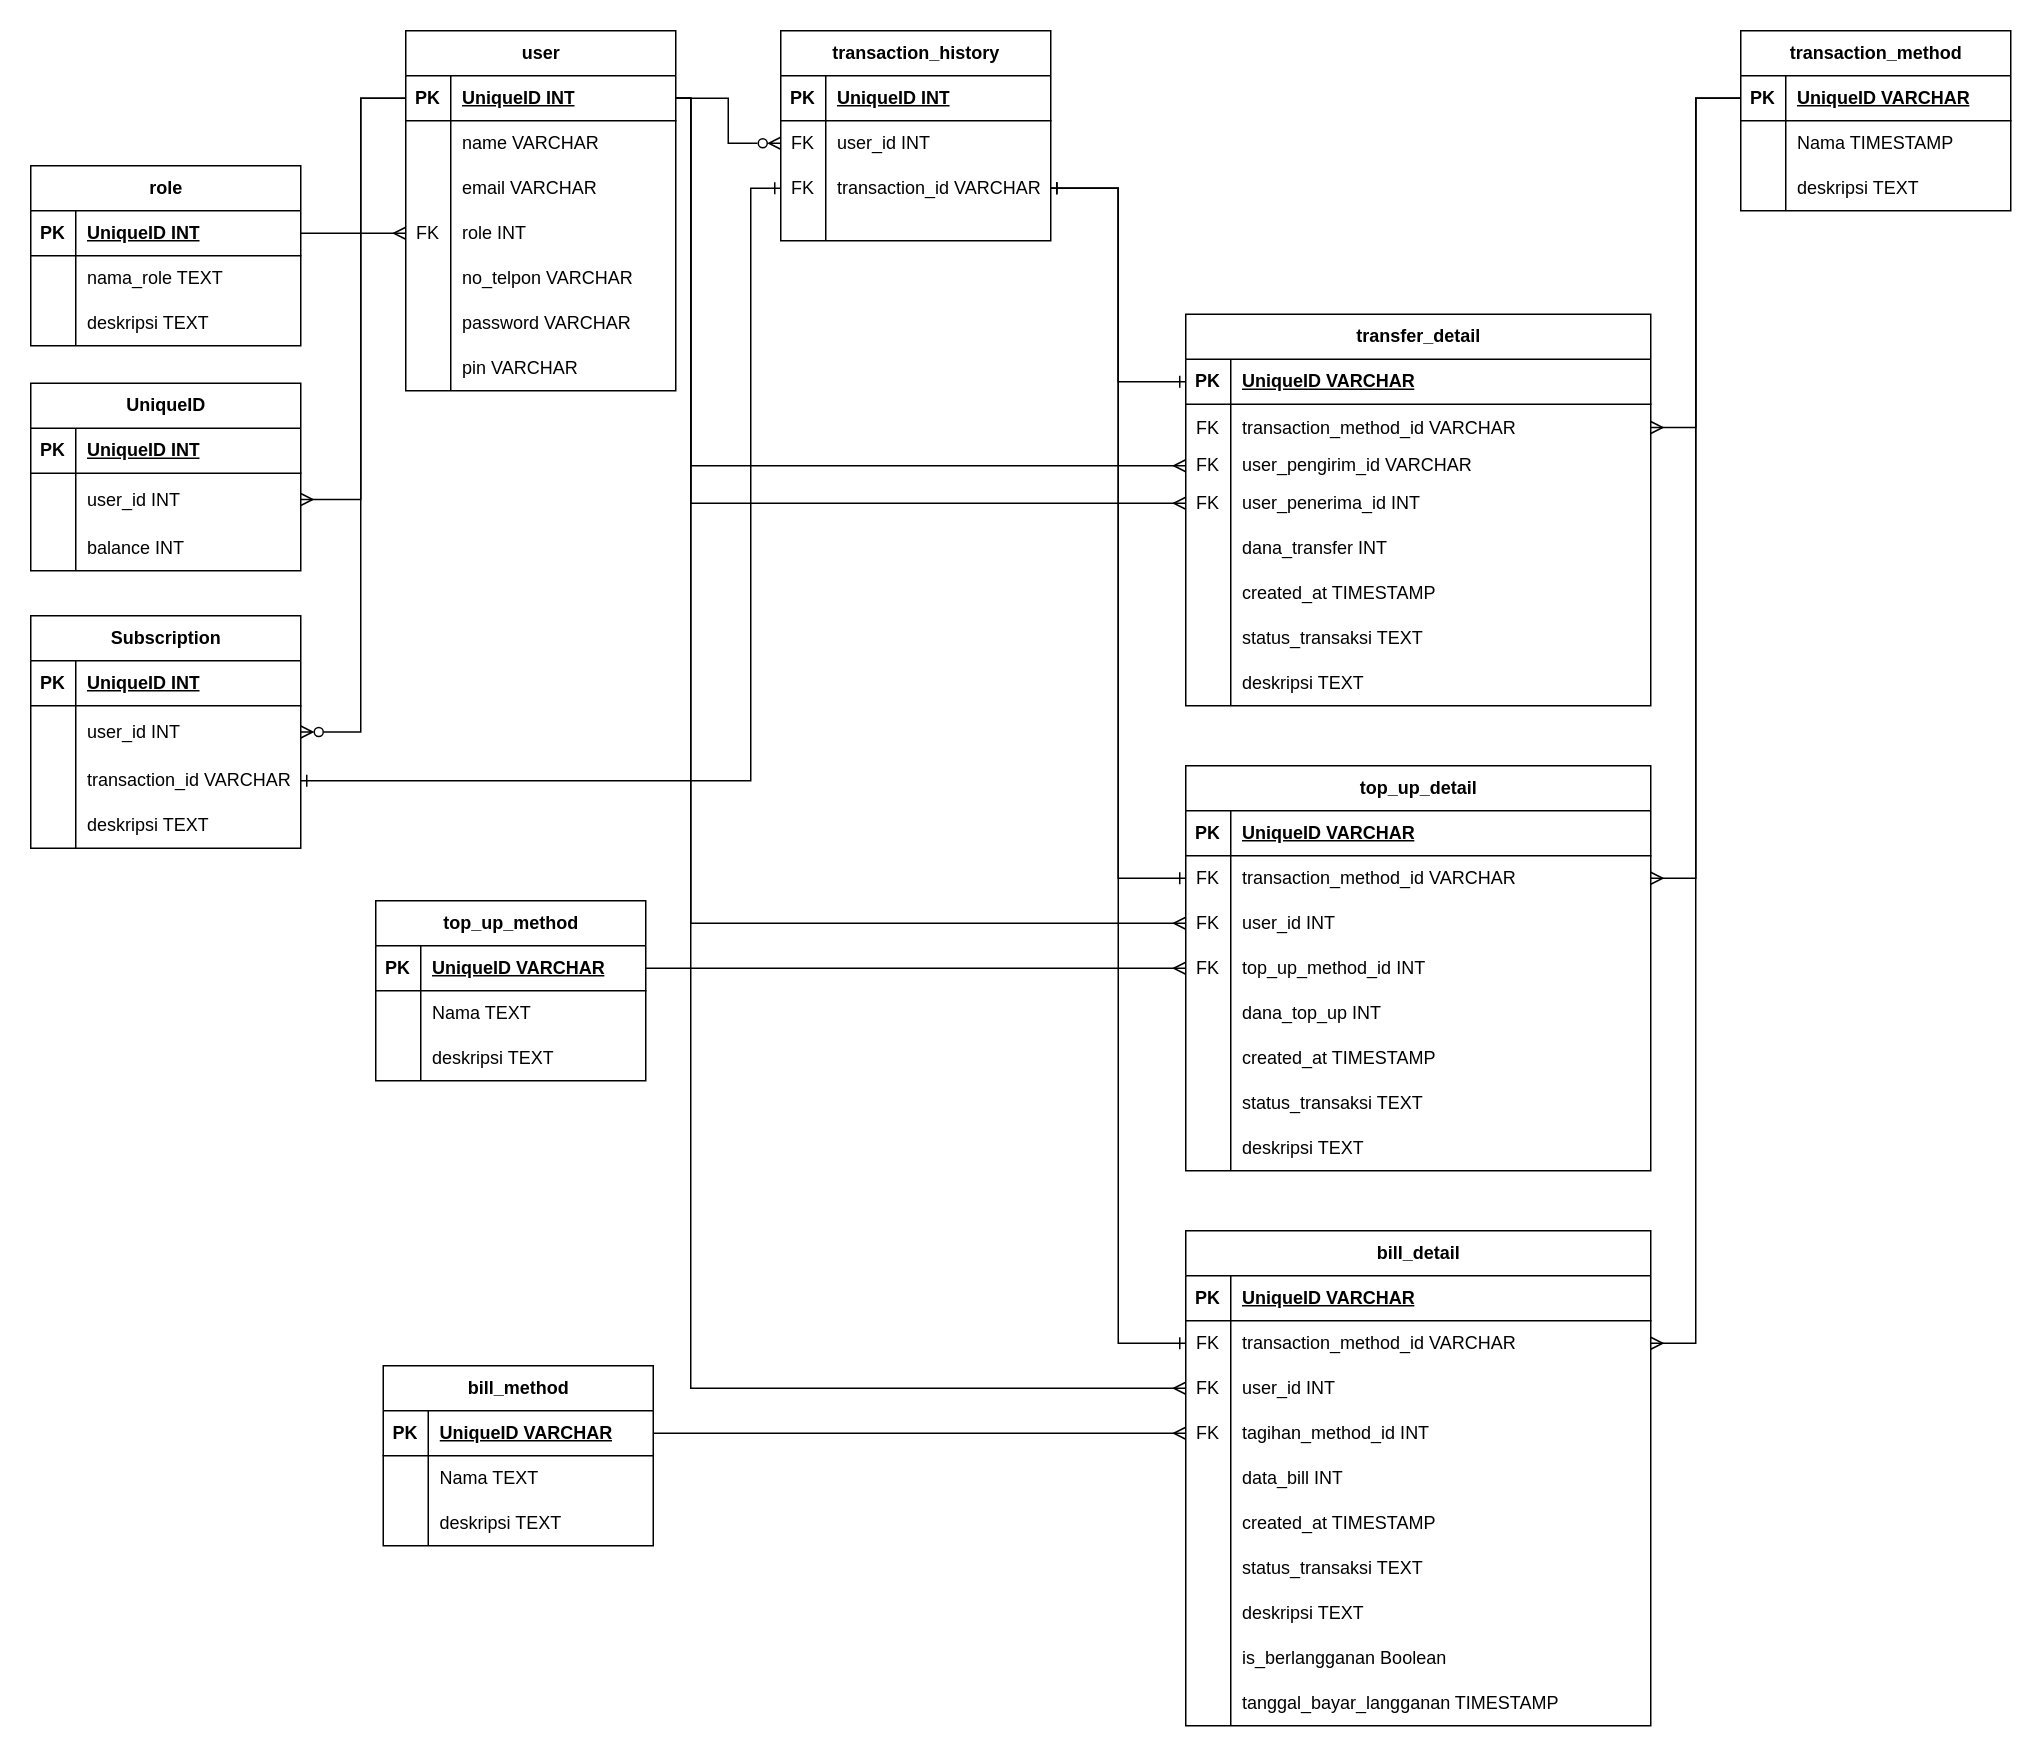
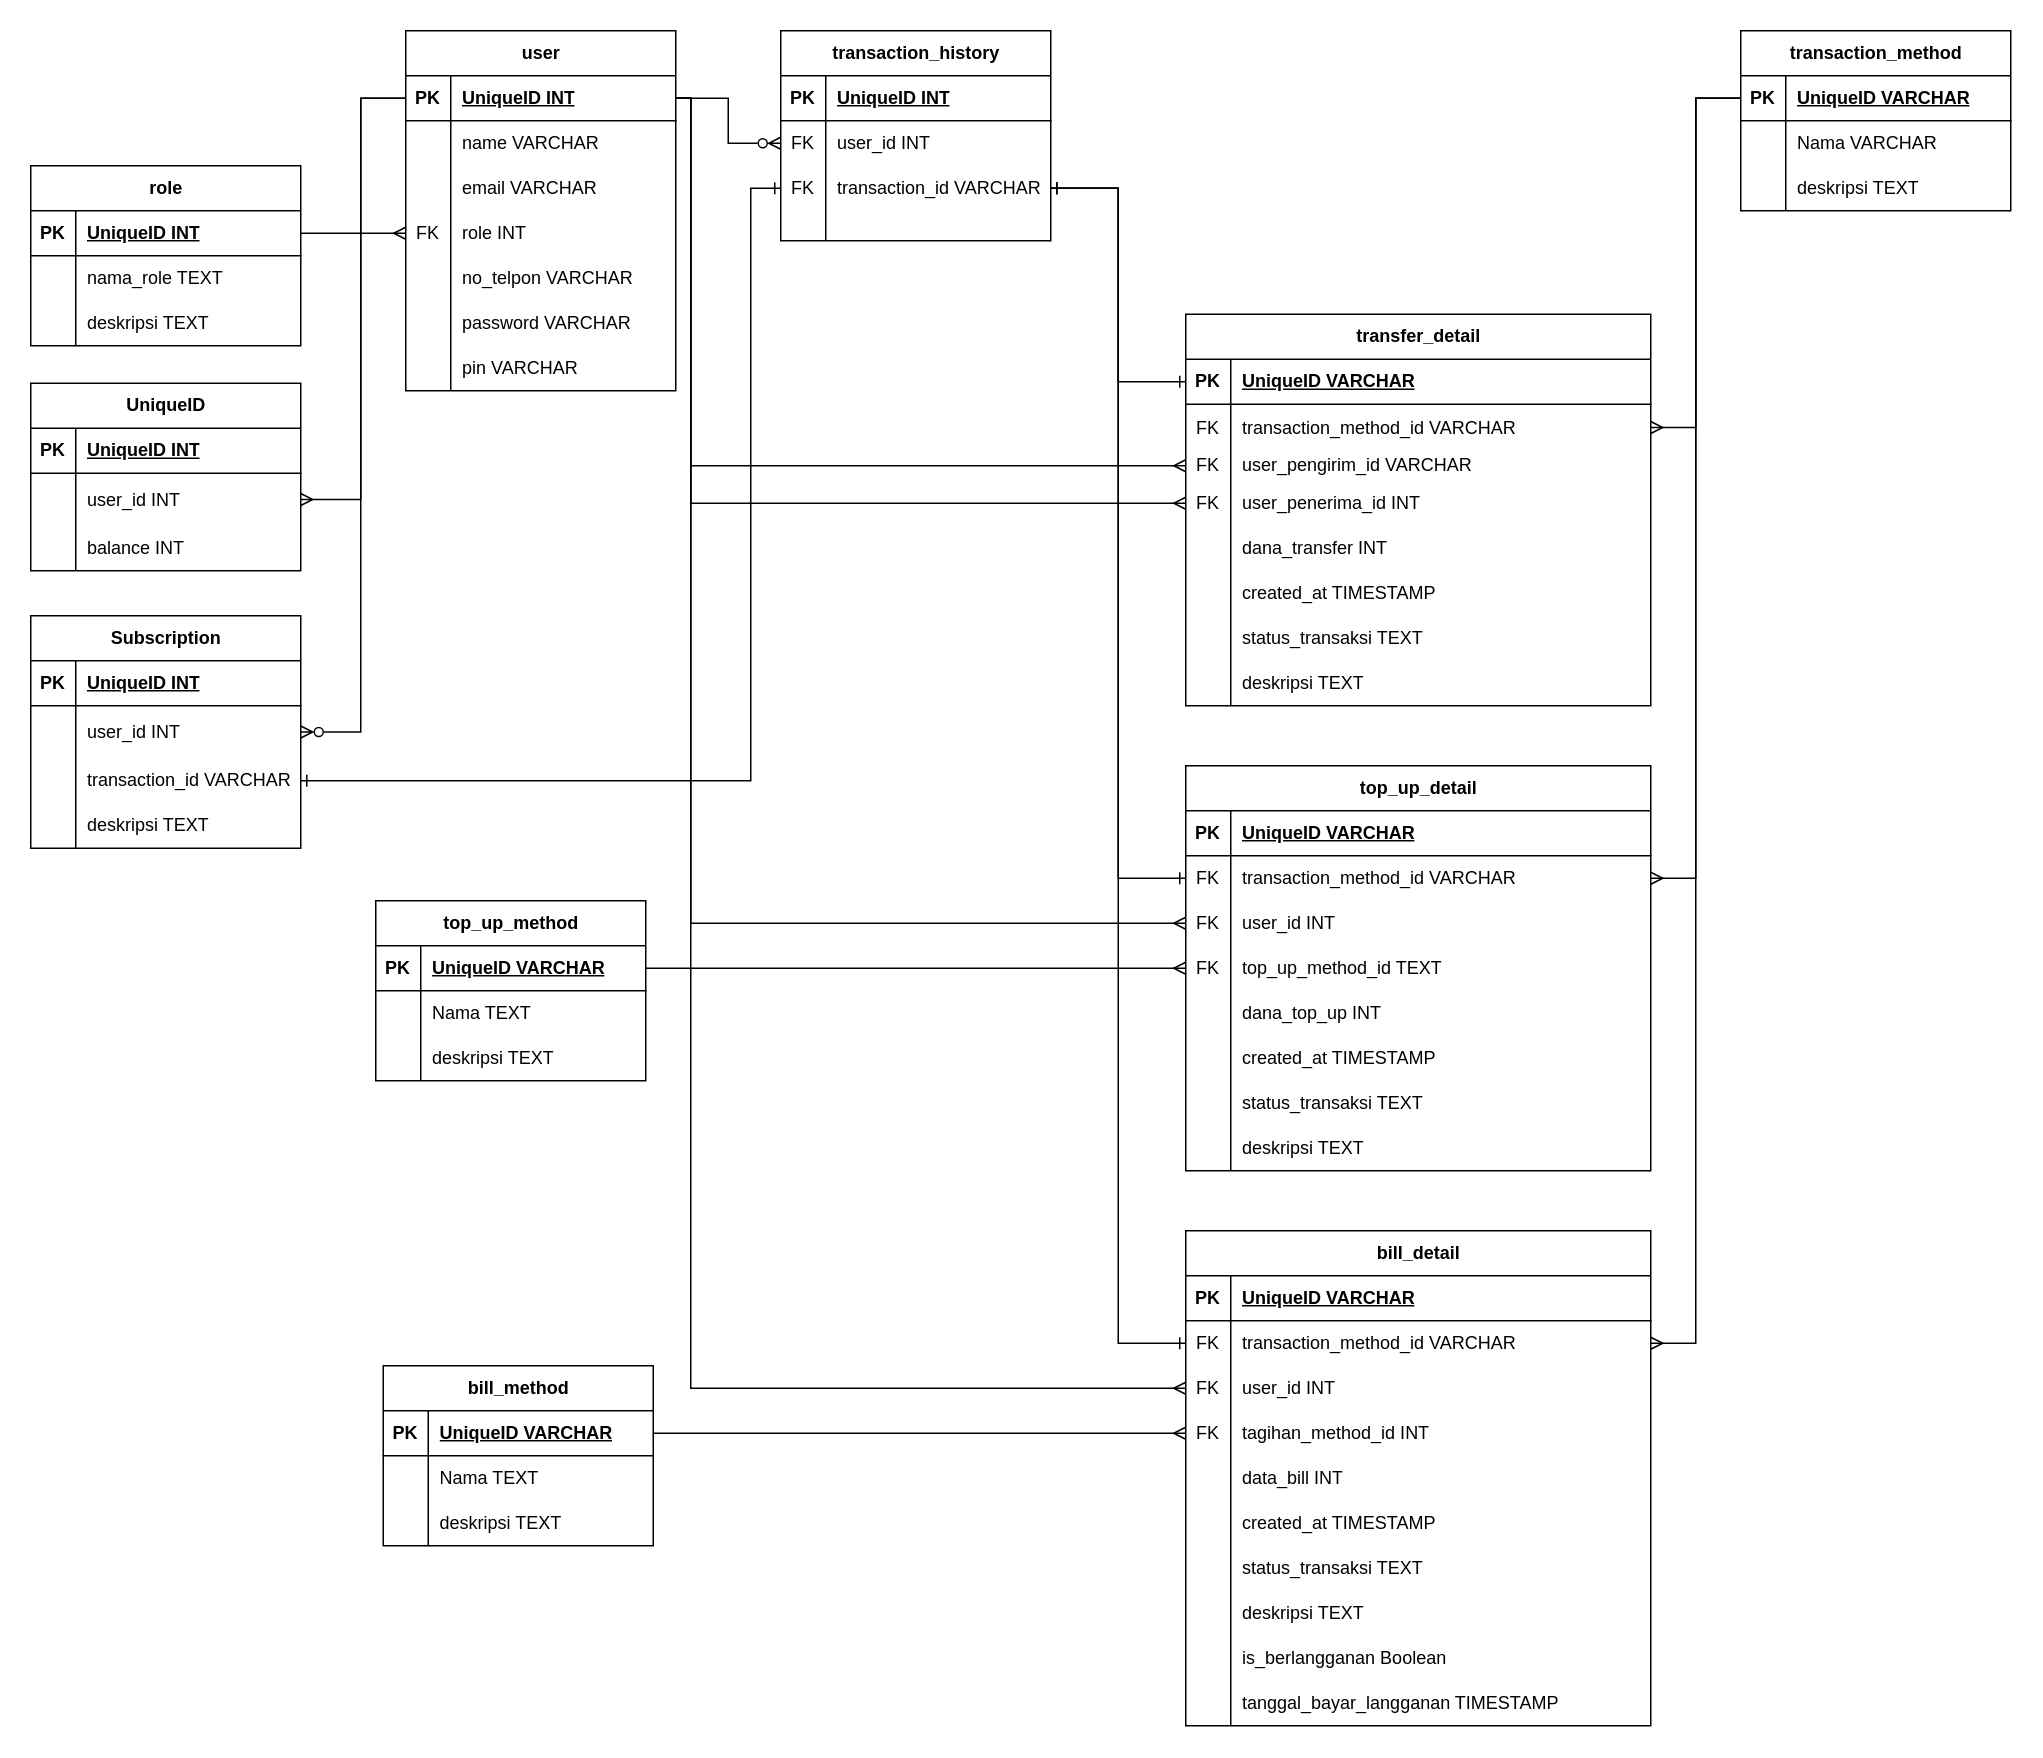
(1866, 143) -> (1856, 143)
(1339, 968) -> (1344, 968)
